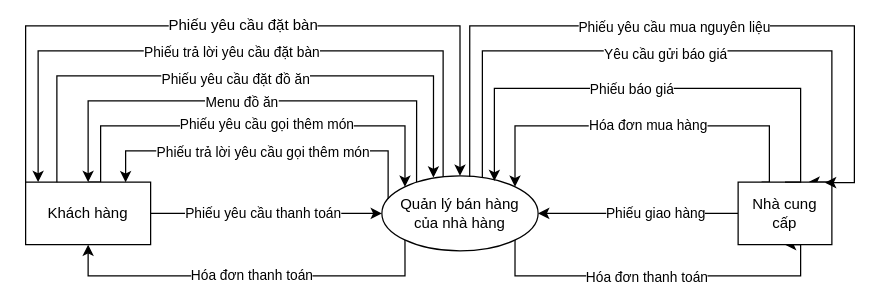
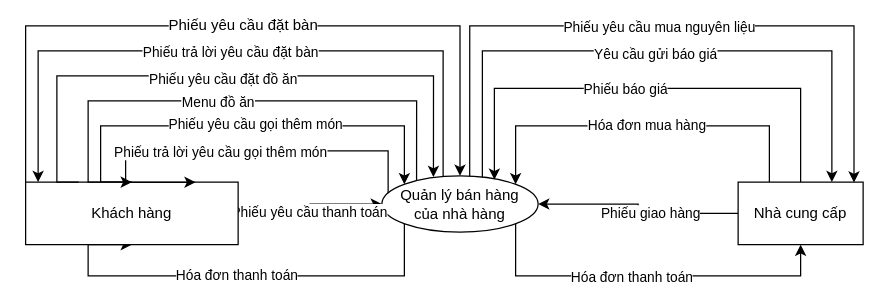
(88, 213) -> (132, 213)
(460, 213) -> (460, 204)
(785, 213) -> (801, 213)
